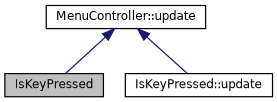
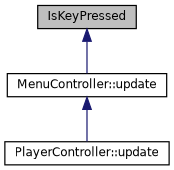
(86, 55) -> (87, 57)
(199, 85) -> (87, 153)
